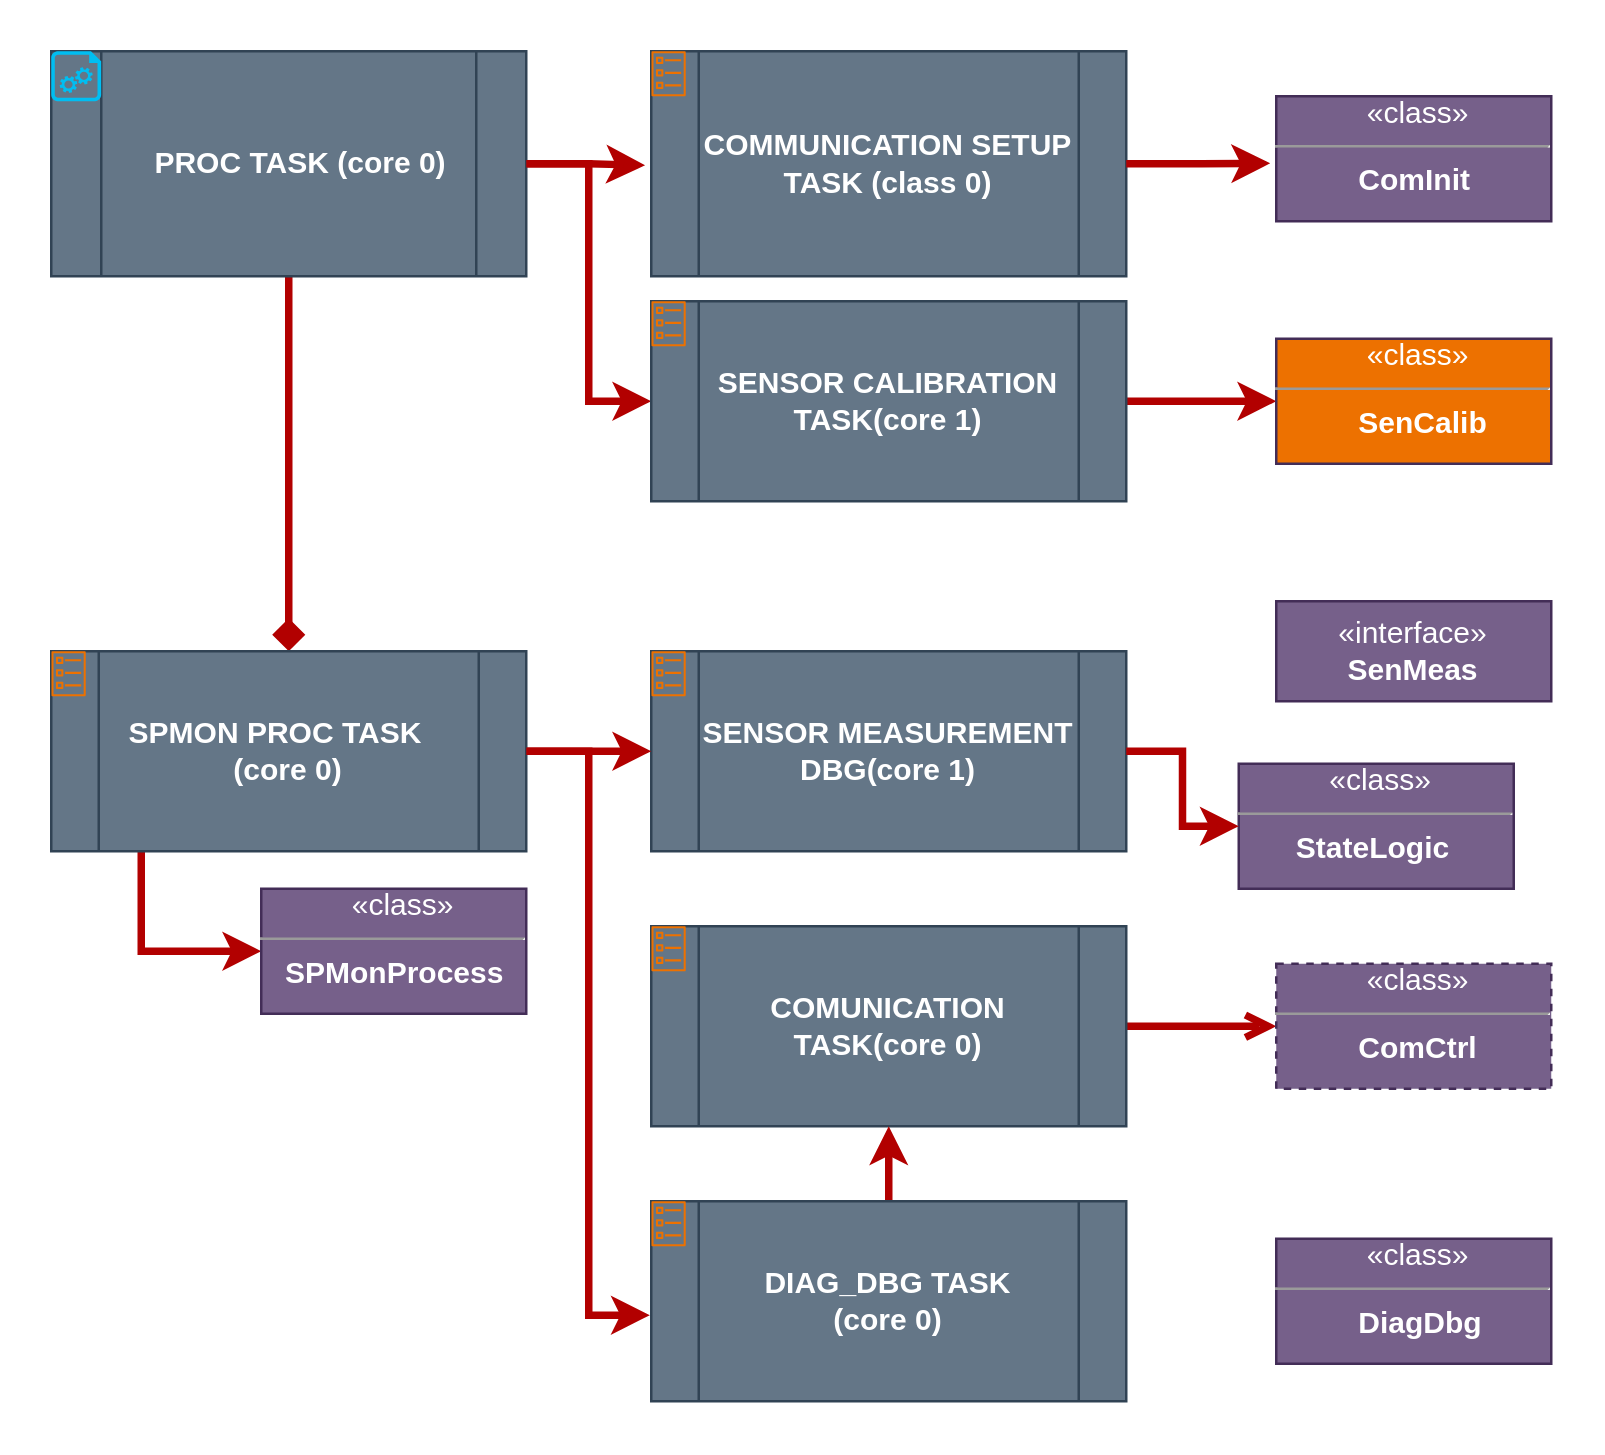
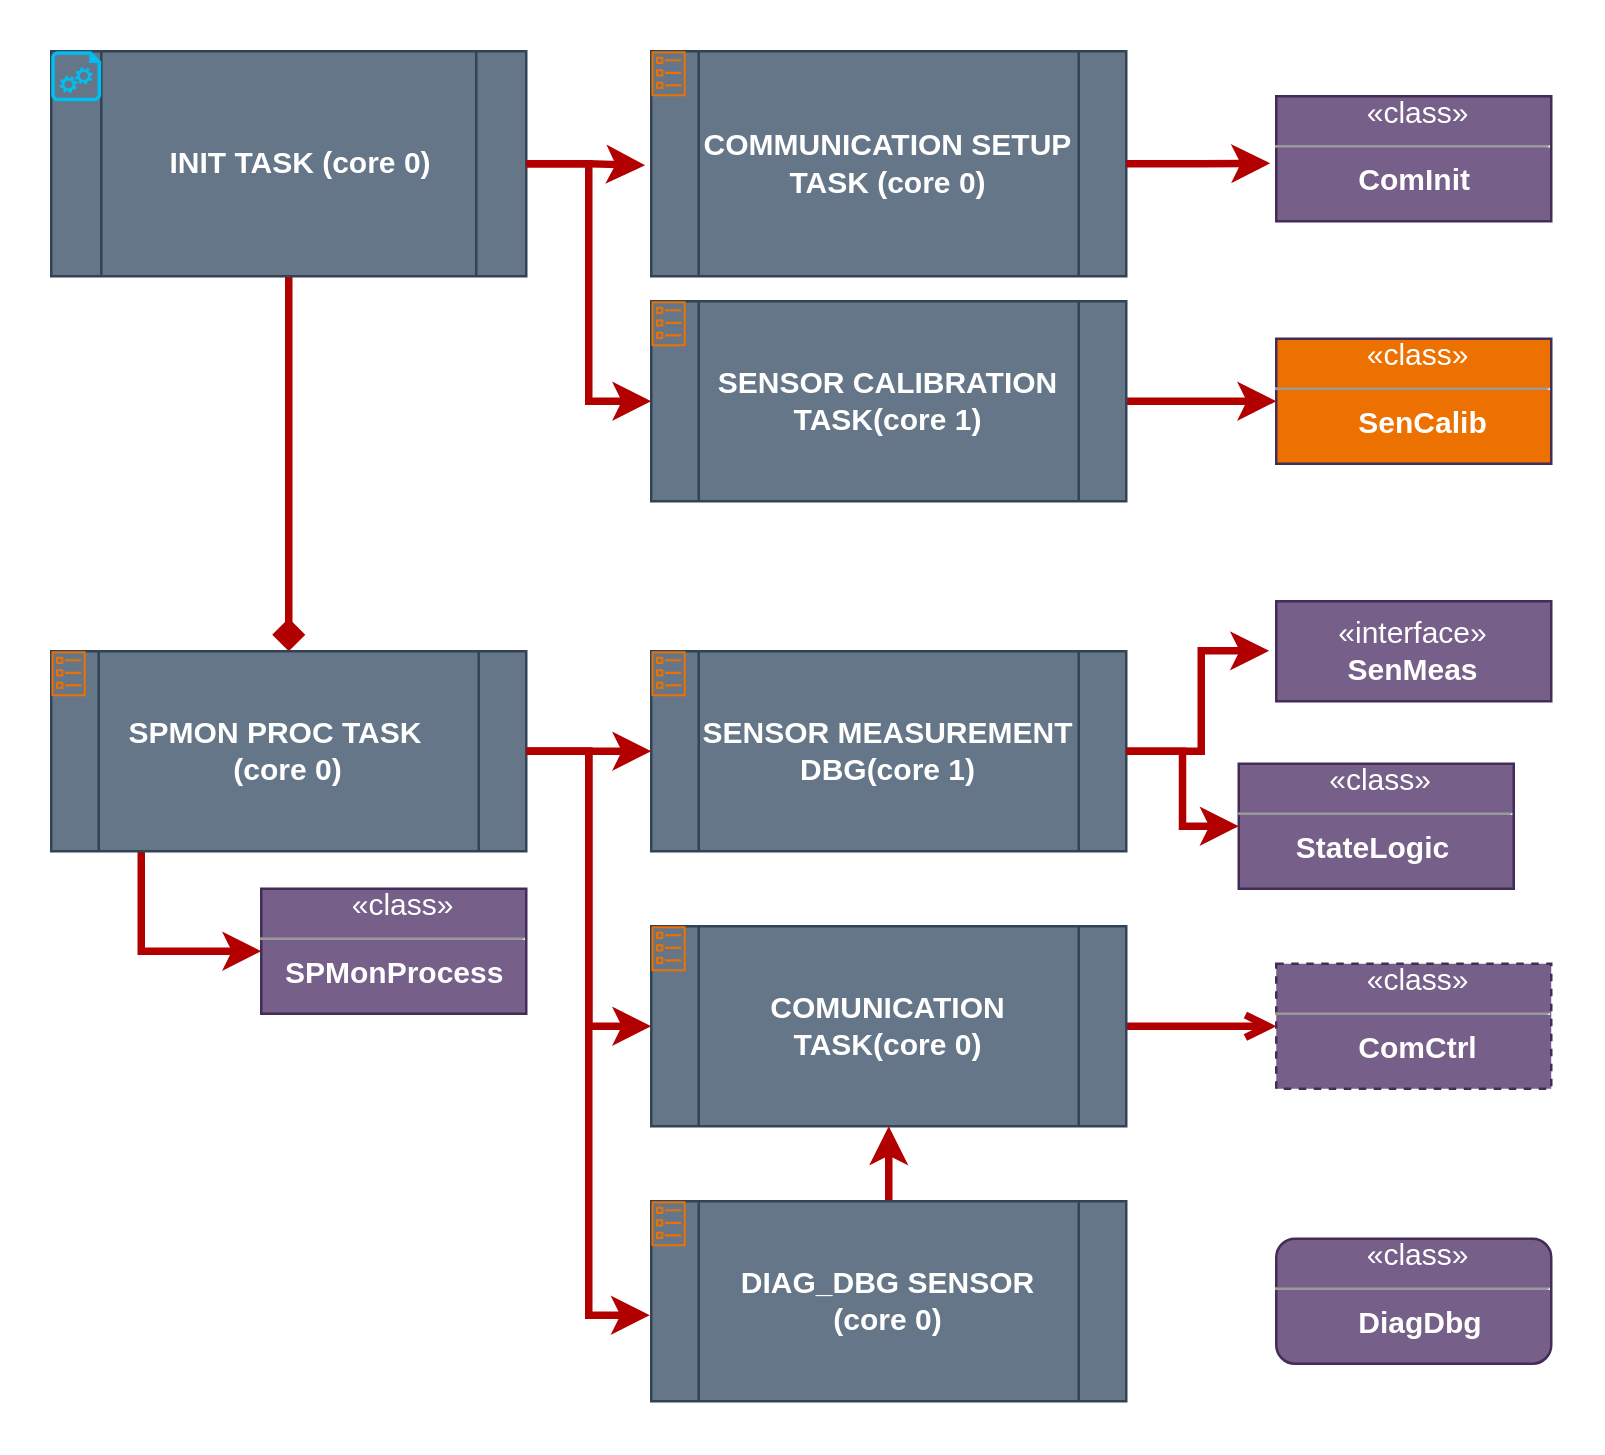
(289, 164) -> (289, 164)
(889, 164) -> (889, 164)
none -> (1201, 687)
none -> (609, 1026)
(889, 1301) -> (889, 1301)
(1414, 1301) -> (1414, 1301)
